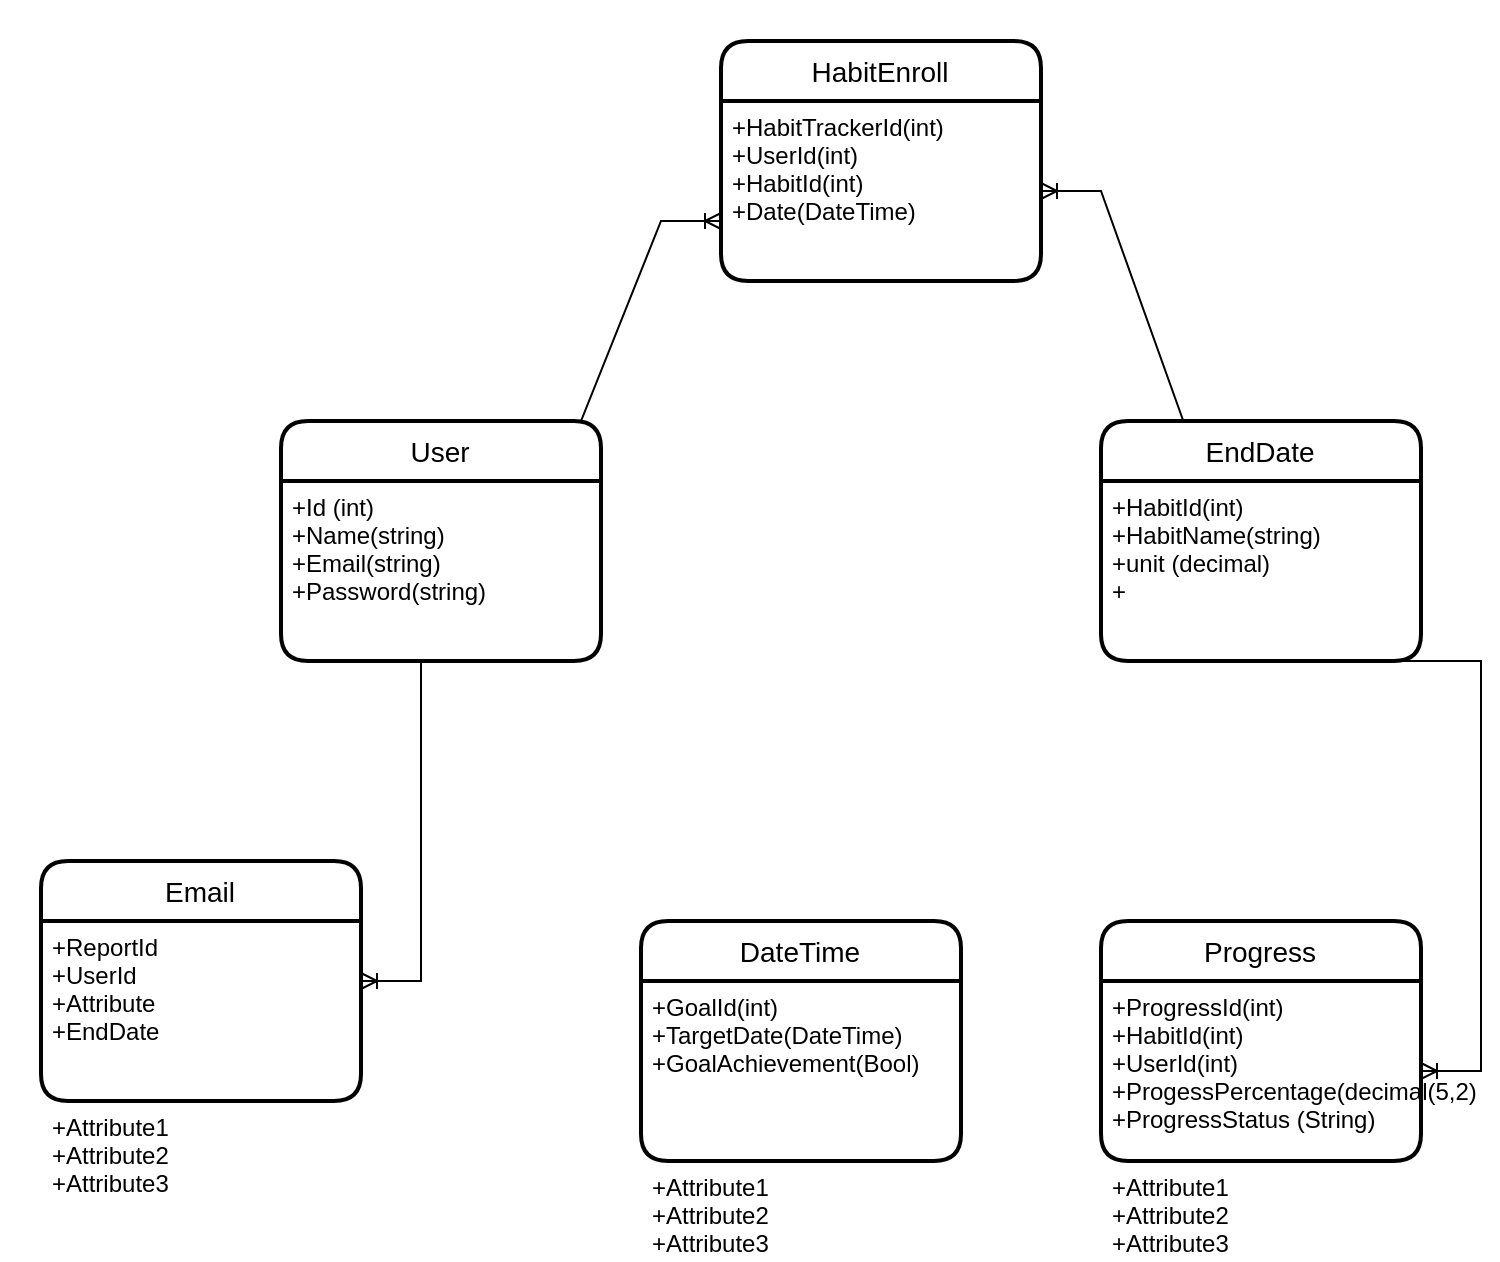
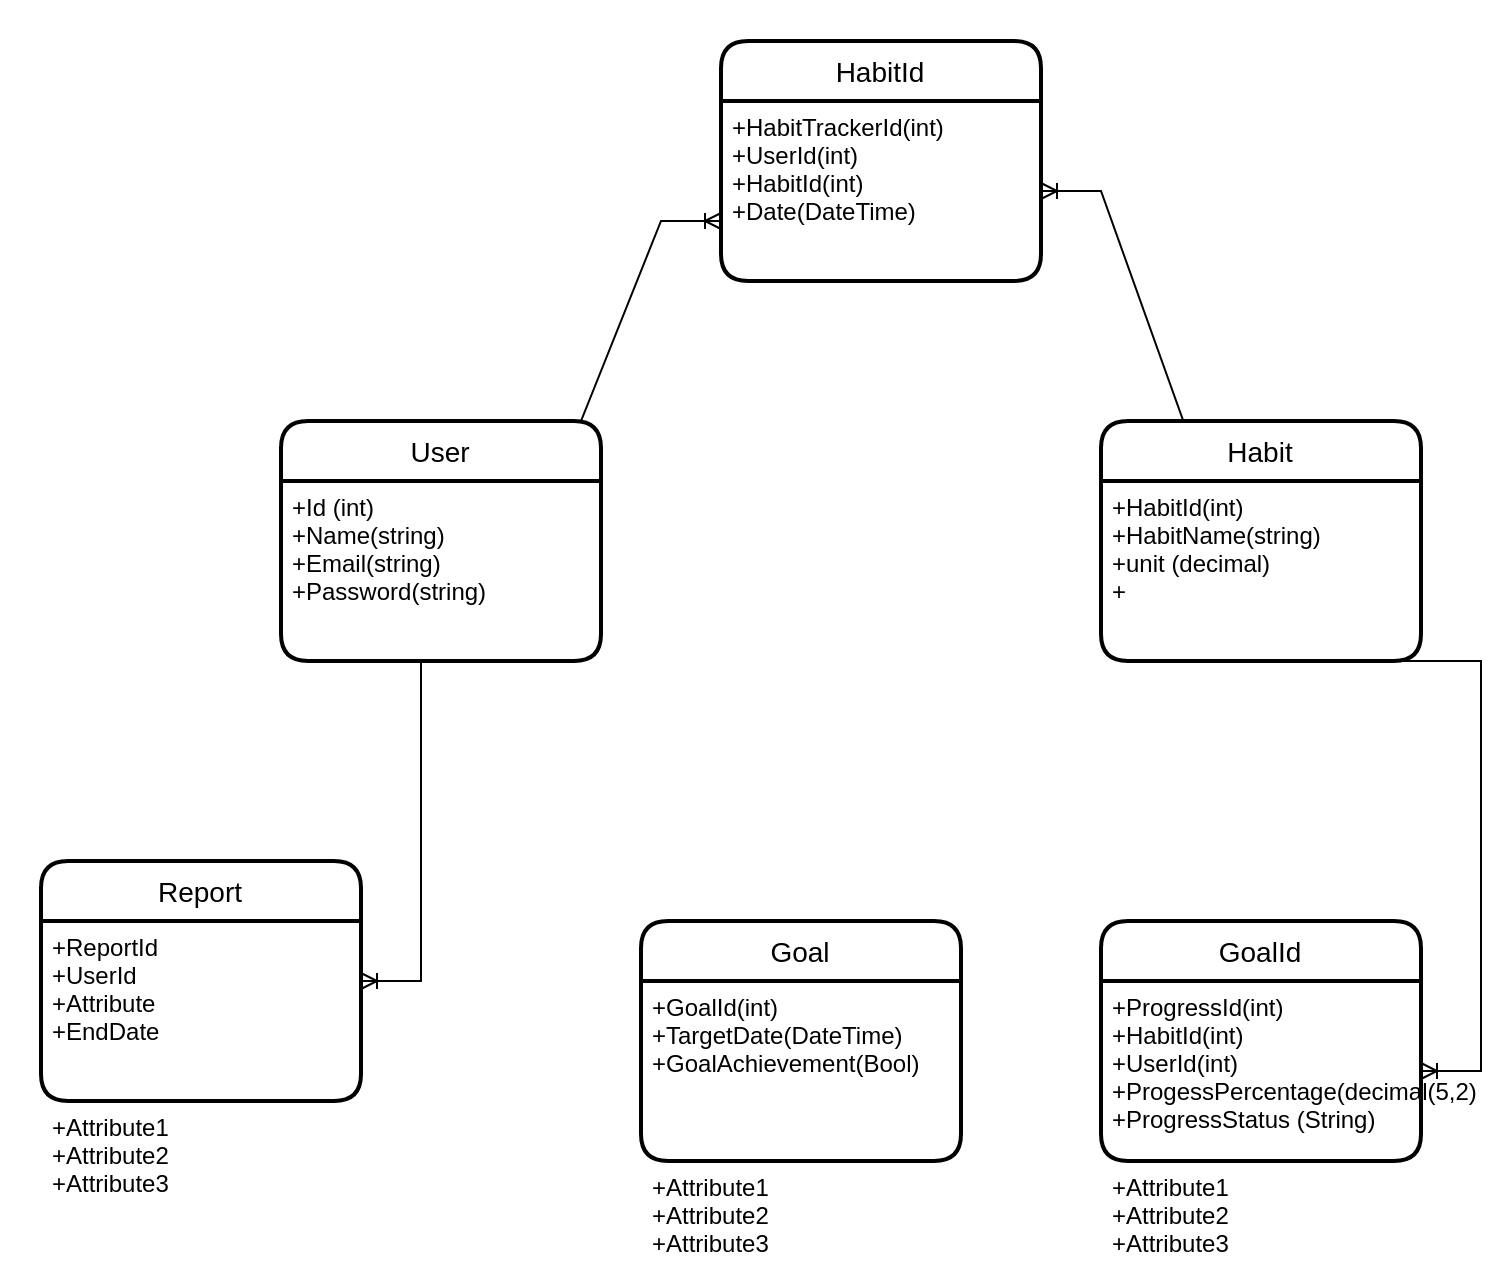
(880, 73) -> (880, 73)
(1260, 453) -> (1260, 453)
(200, 893) -> (200, 893)
(800, 953) -> (800, 953)
(1260, 953) -> (1260, 953)
